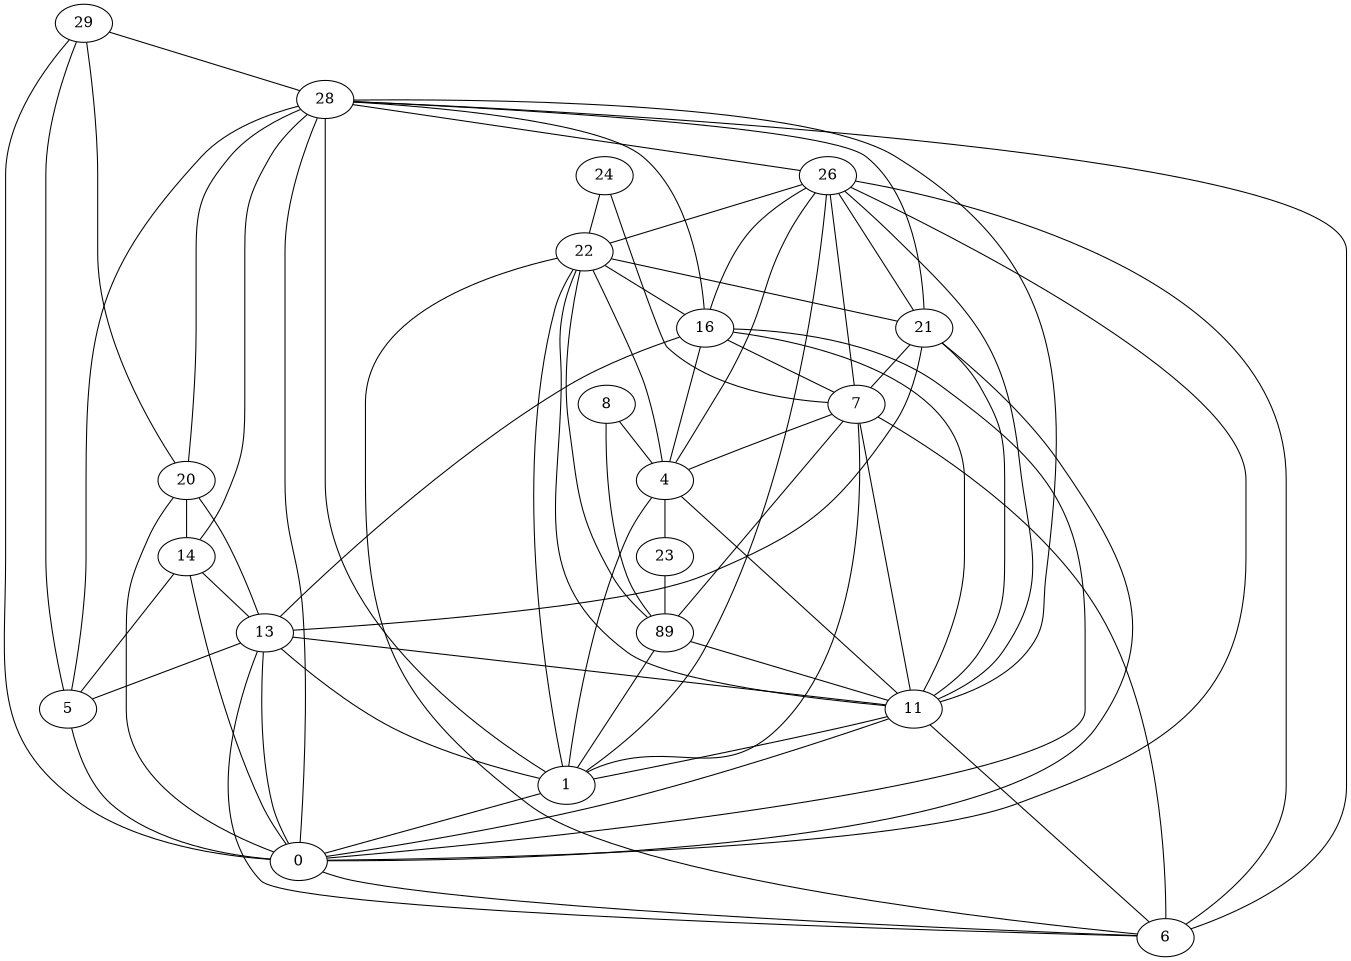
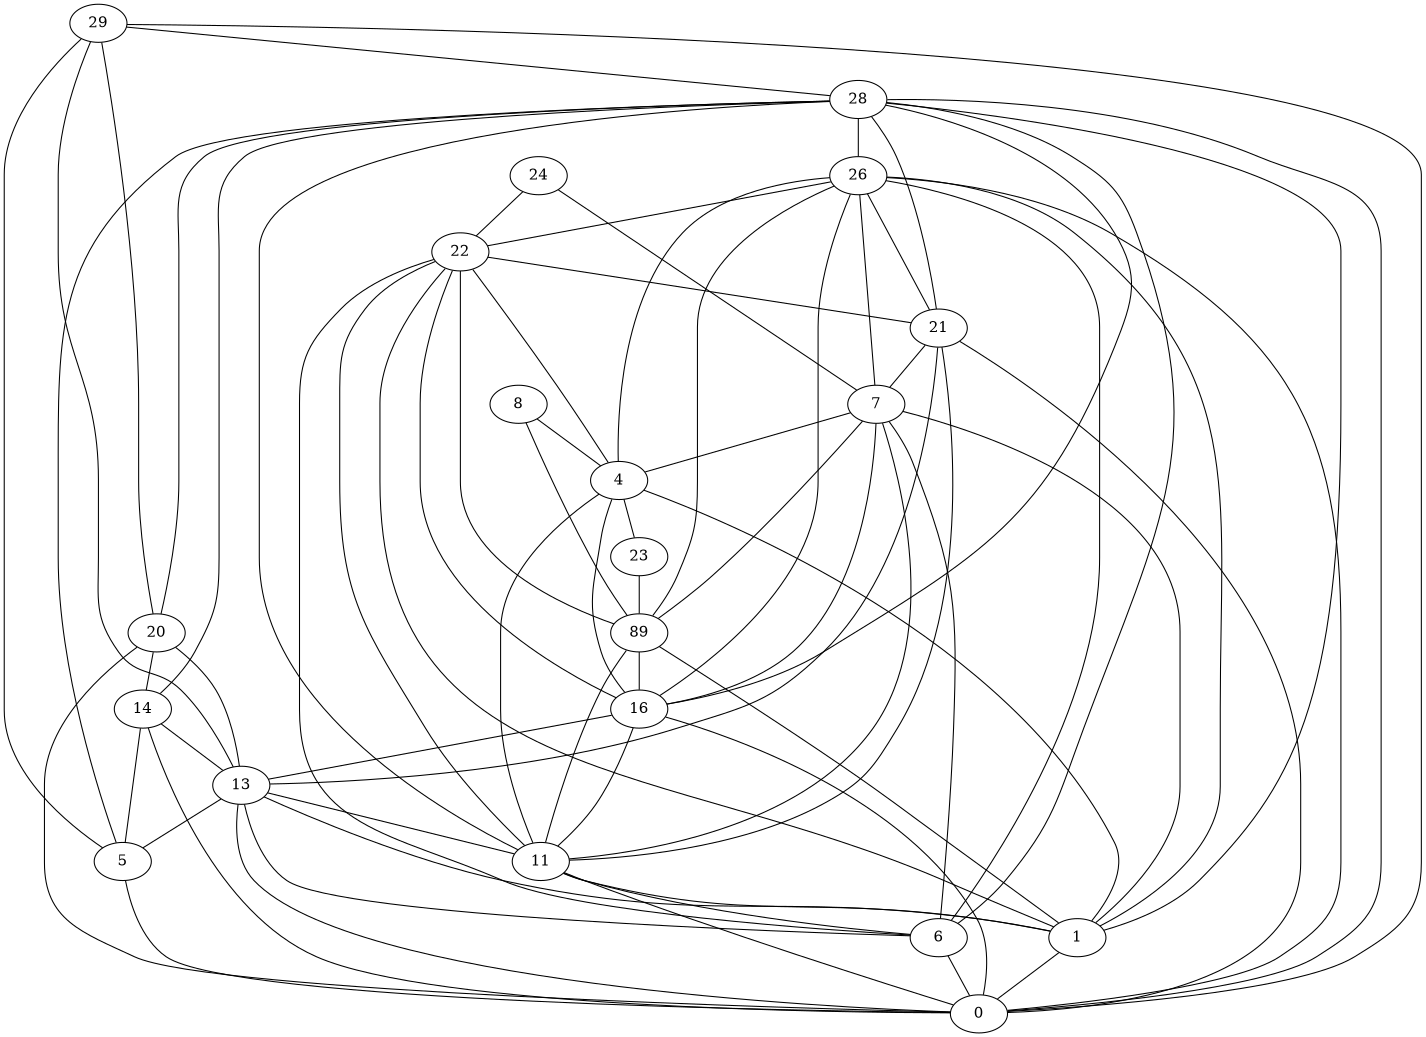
none -> (94, 429)
(1016, 435) -> (697, 373)
none -> (639, 671)
(708, 915) -> (959, 976)
